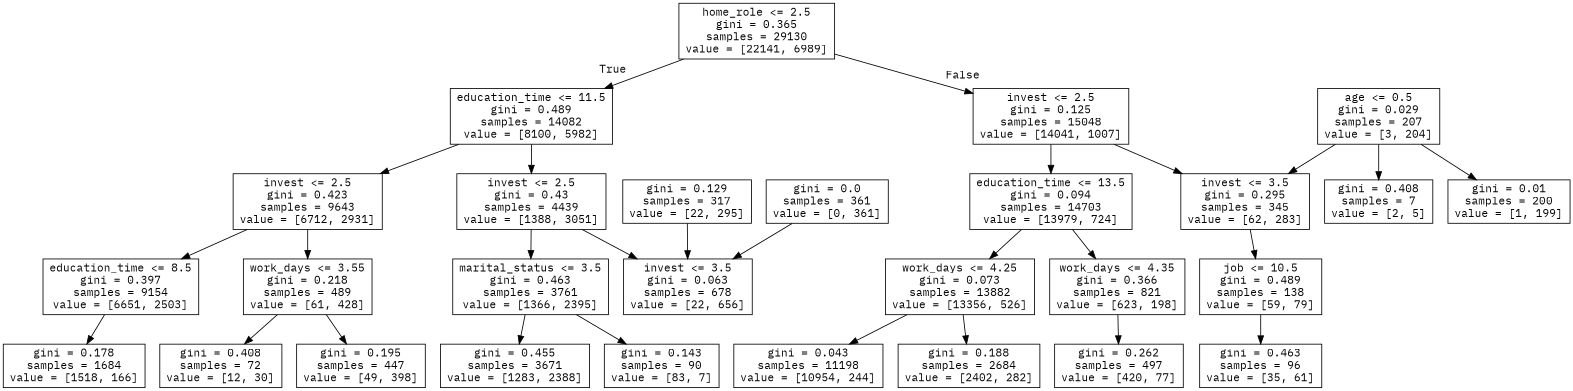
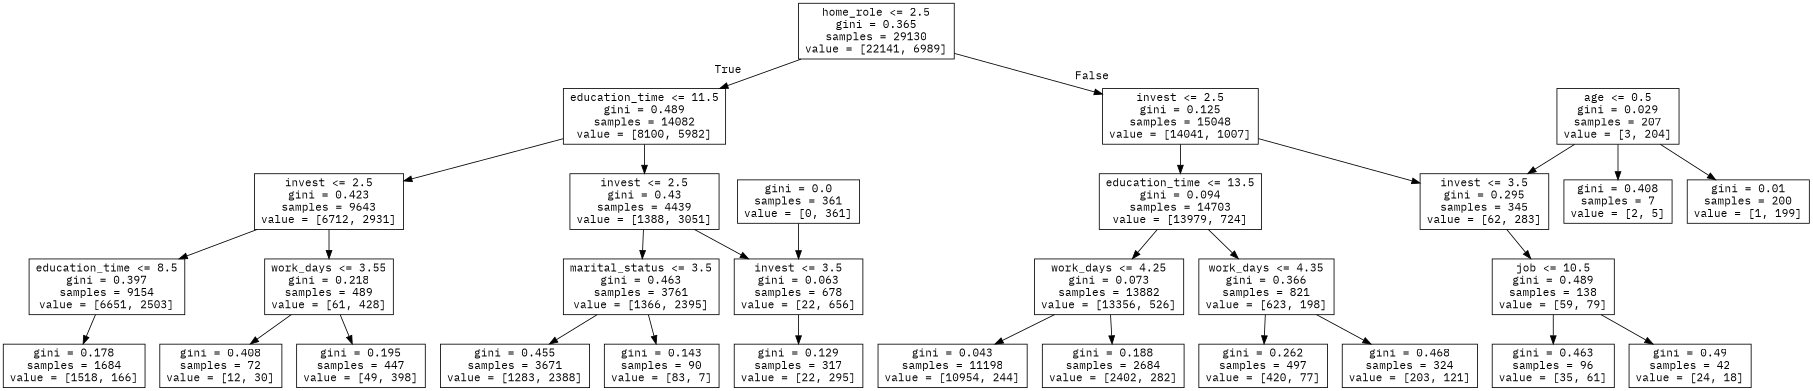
(687, 237) -> (799, 325)
none -> (1410, 366)
none -> (1690, 366)
